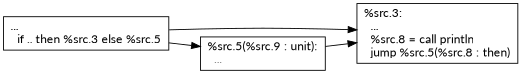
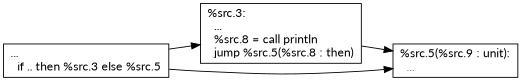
(337, 45) -> (373, 48)
